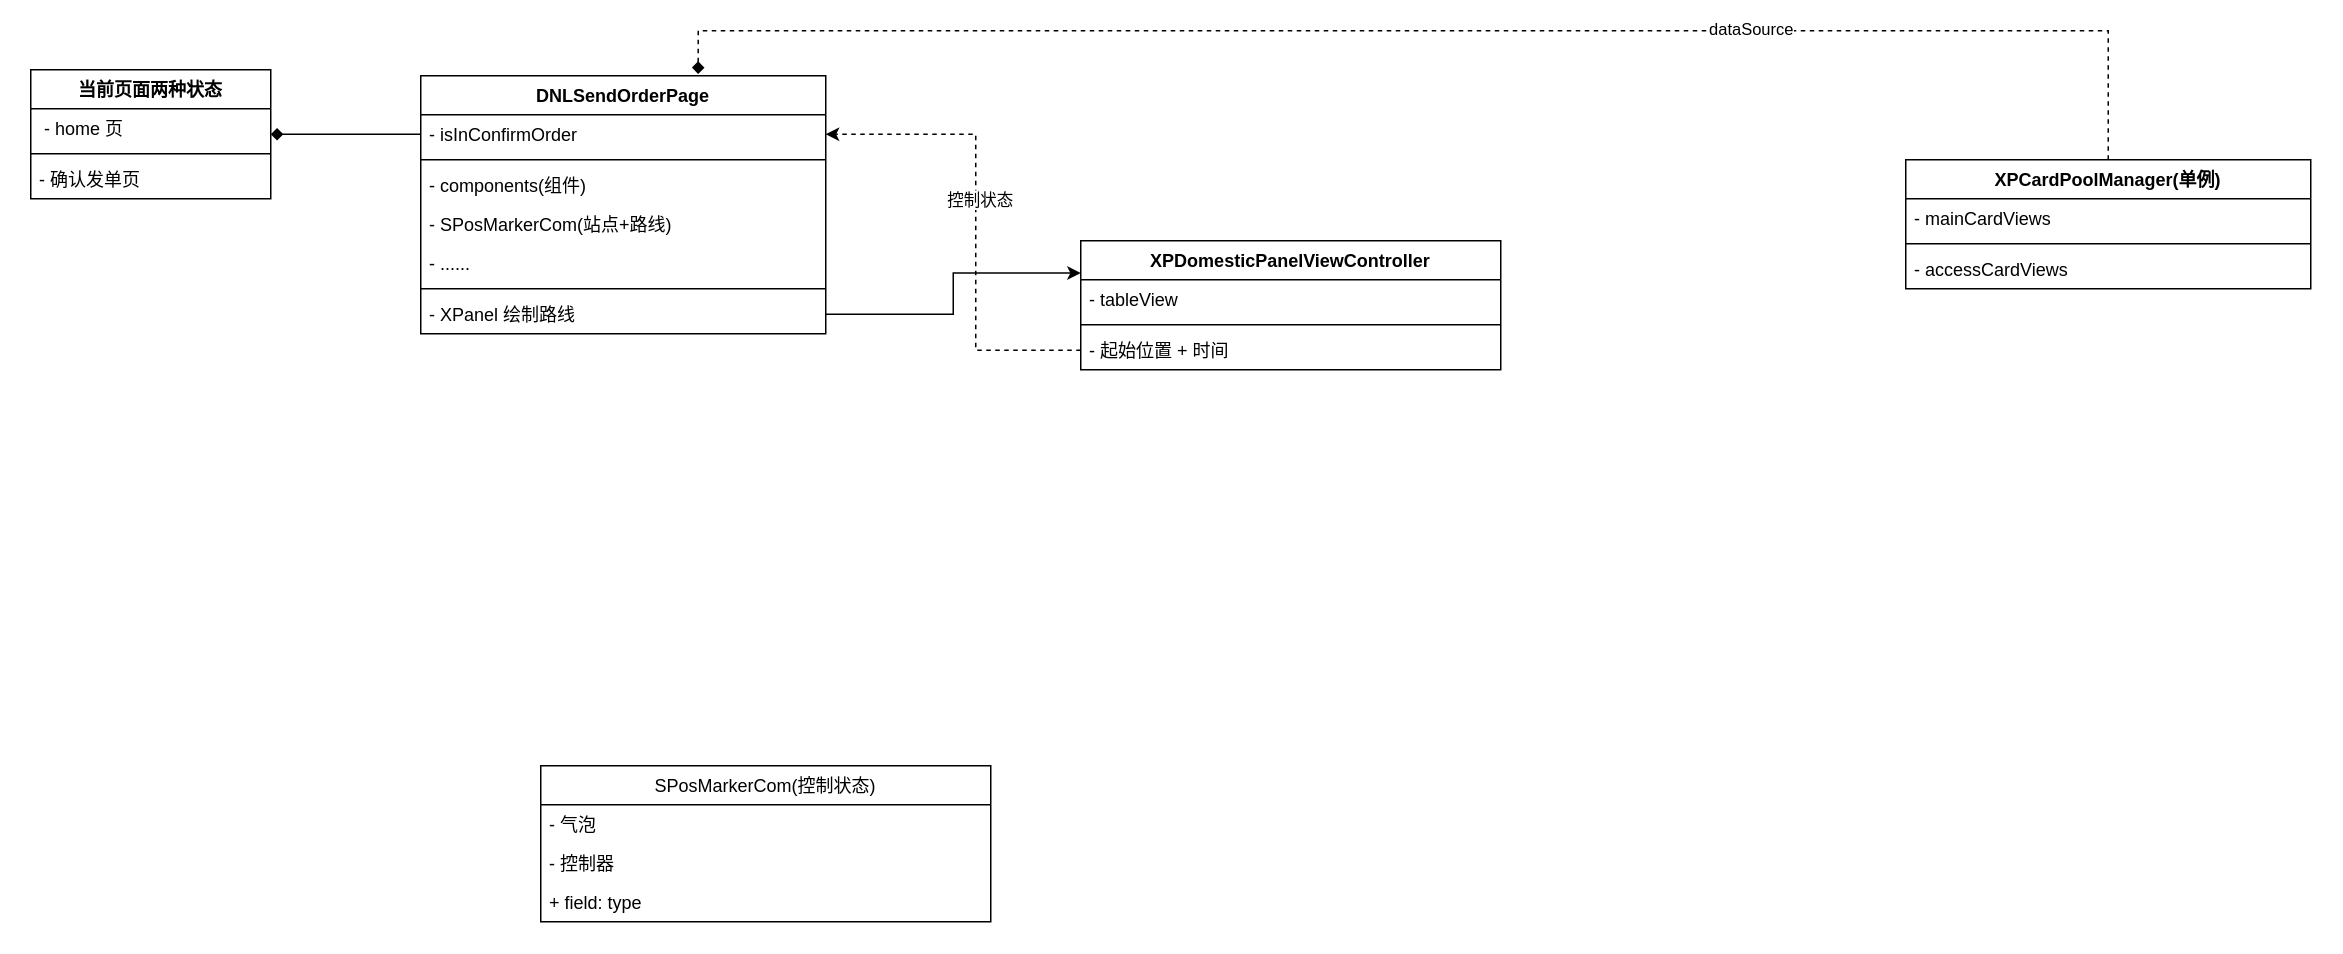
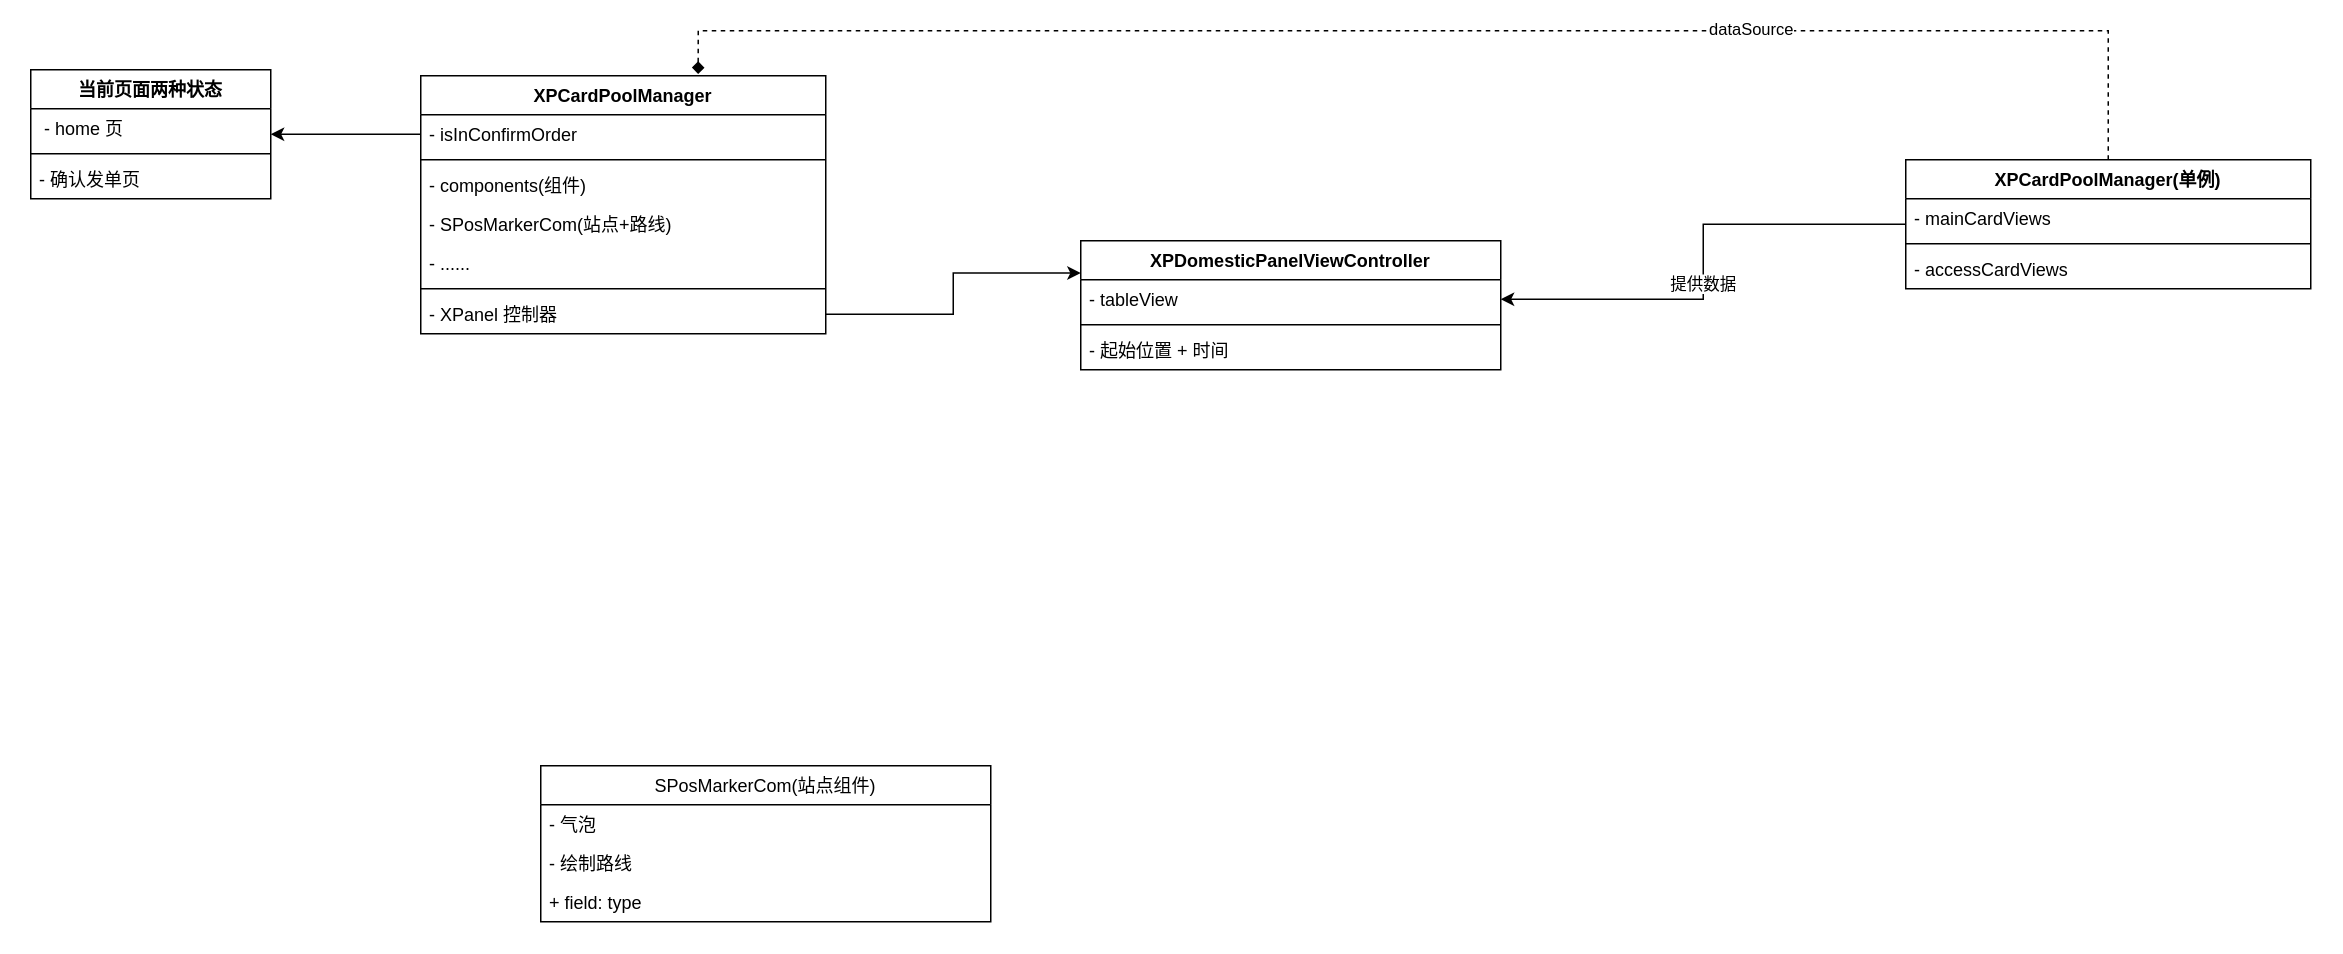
(623, 96) -> (623, 96)
(283, 134) -> (282, 134)
(976, 224) -> none
none -> (1703, 258)
(503, 315) -> (494, 315)
(765, 786) -> (765, 786)
(584, 864) -> (593, 864)
